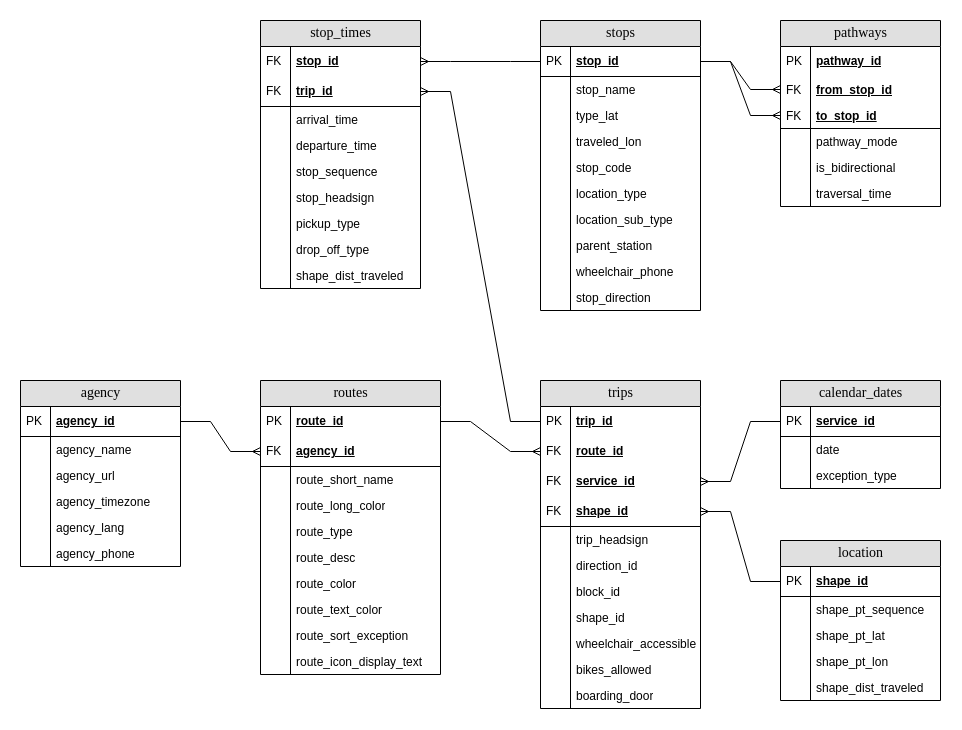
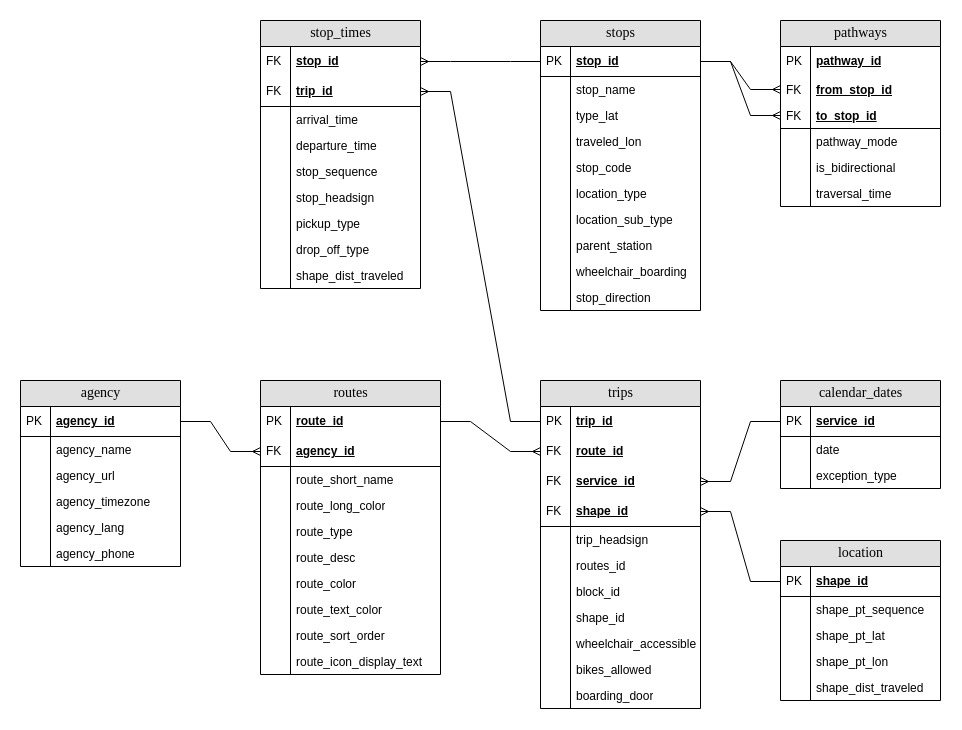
(627, 273) -> (636, 273)
(612, 567) -> (605, 567)
(362, 637) -> (350, 637)
